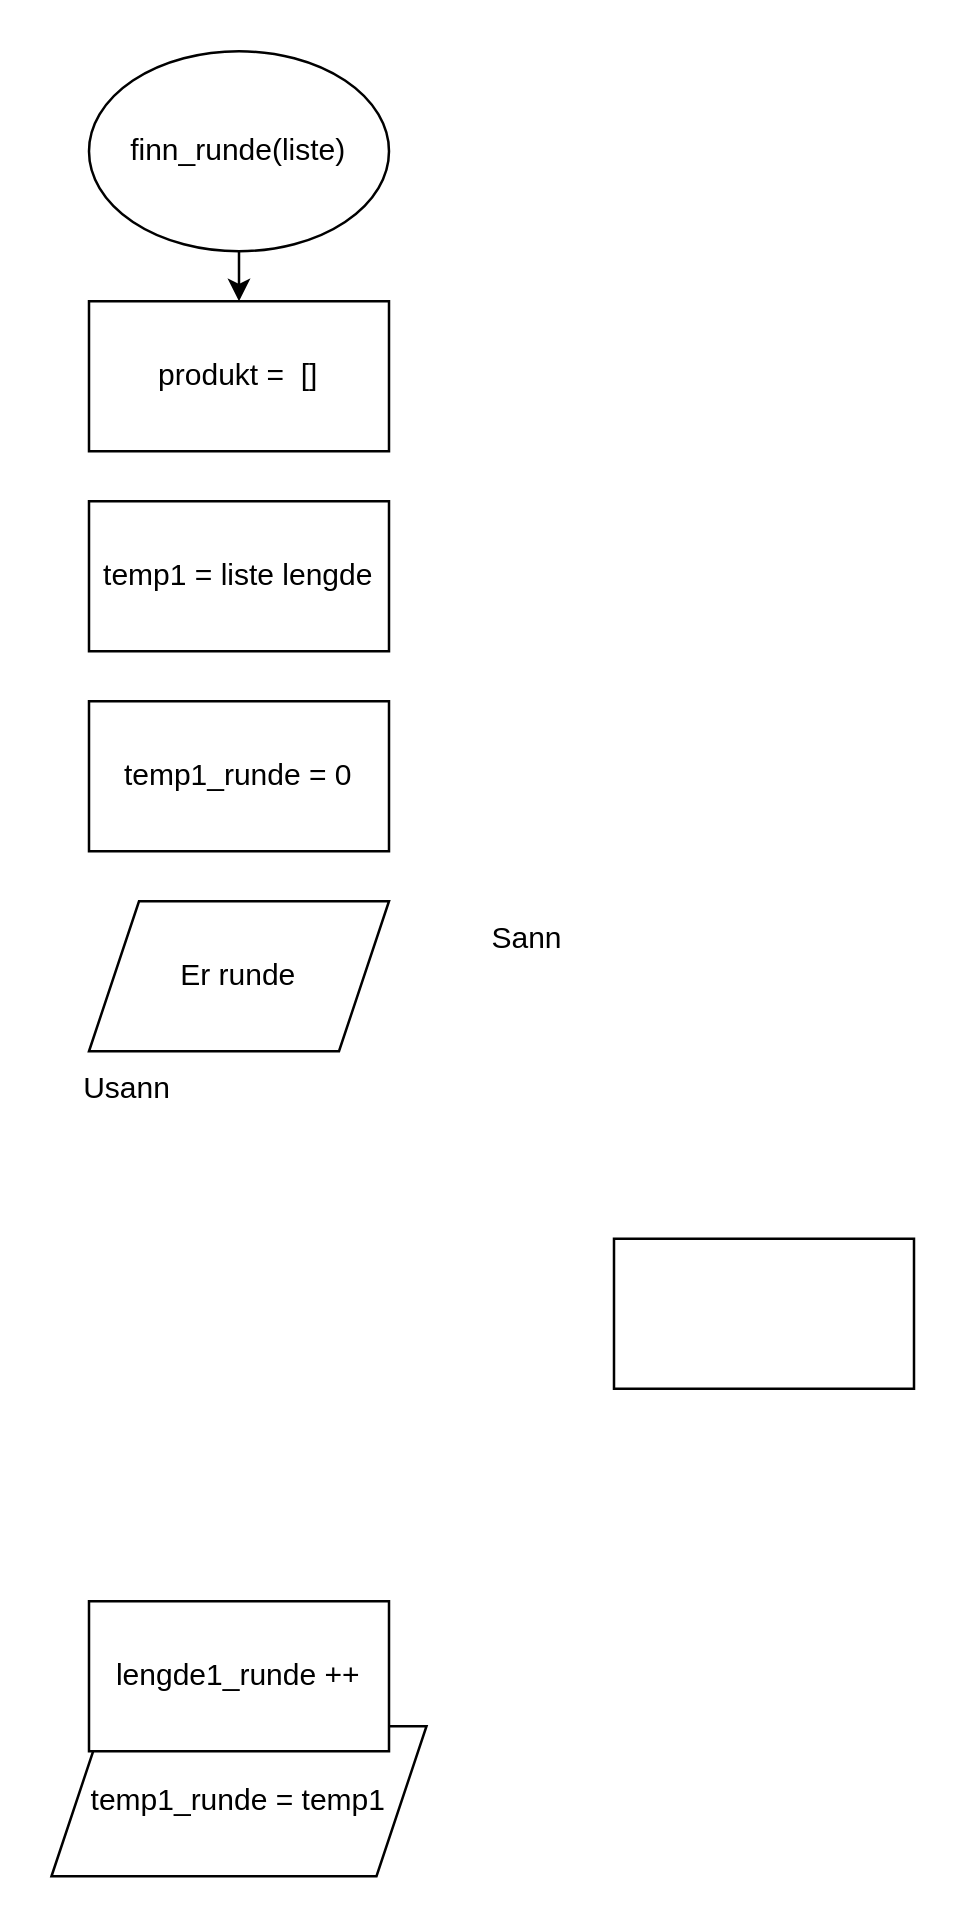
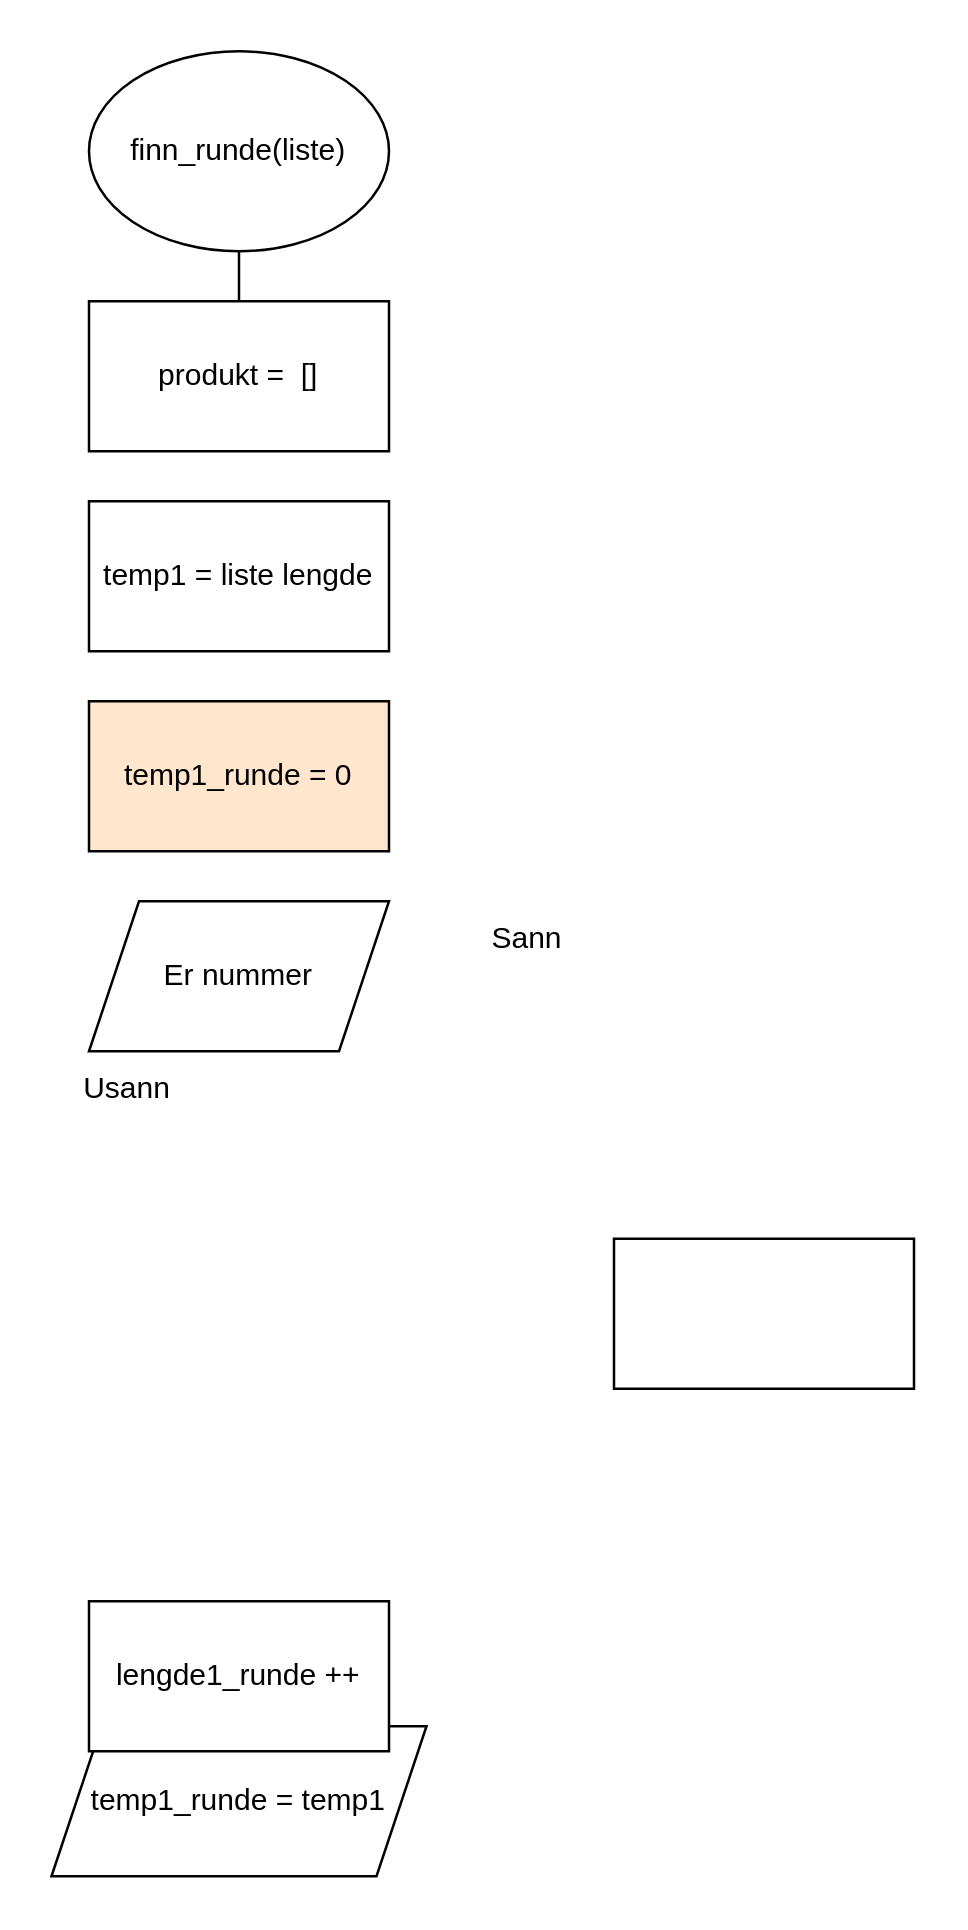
(239, 283) -> (239, 290)
(239, 776) -> (239, 776)
(239, 976) -> (239, 976)
